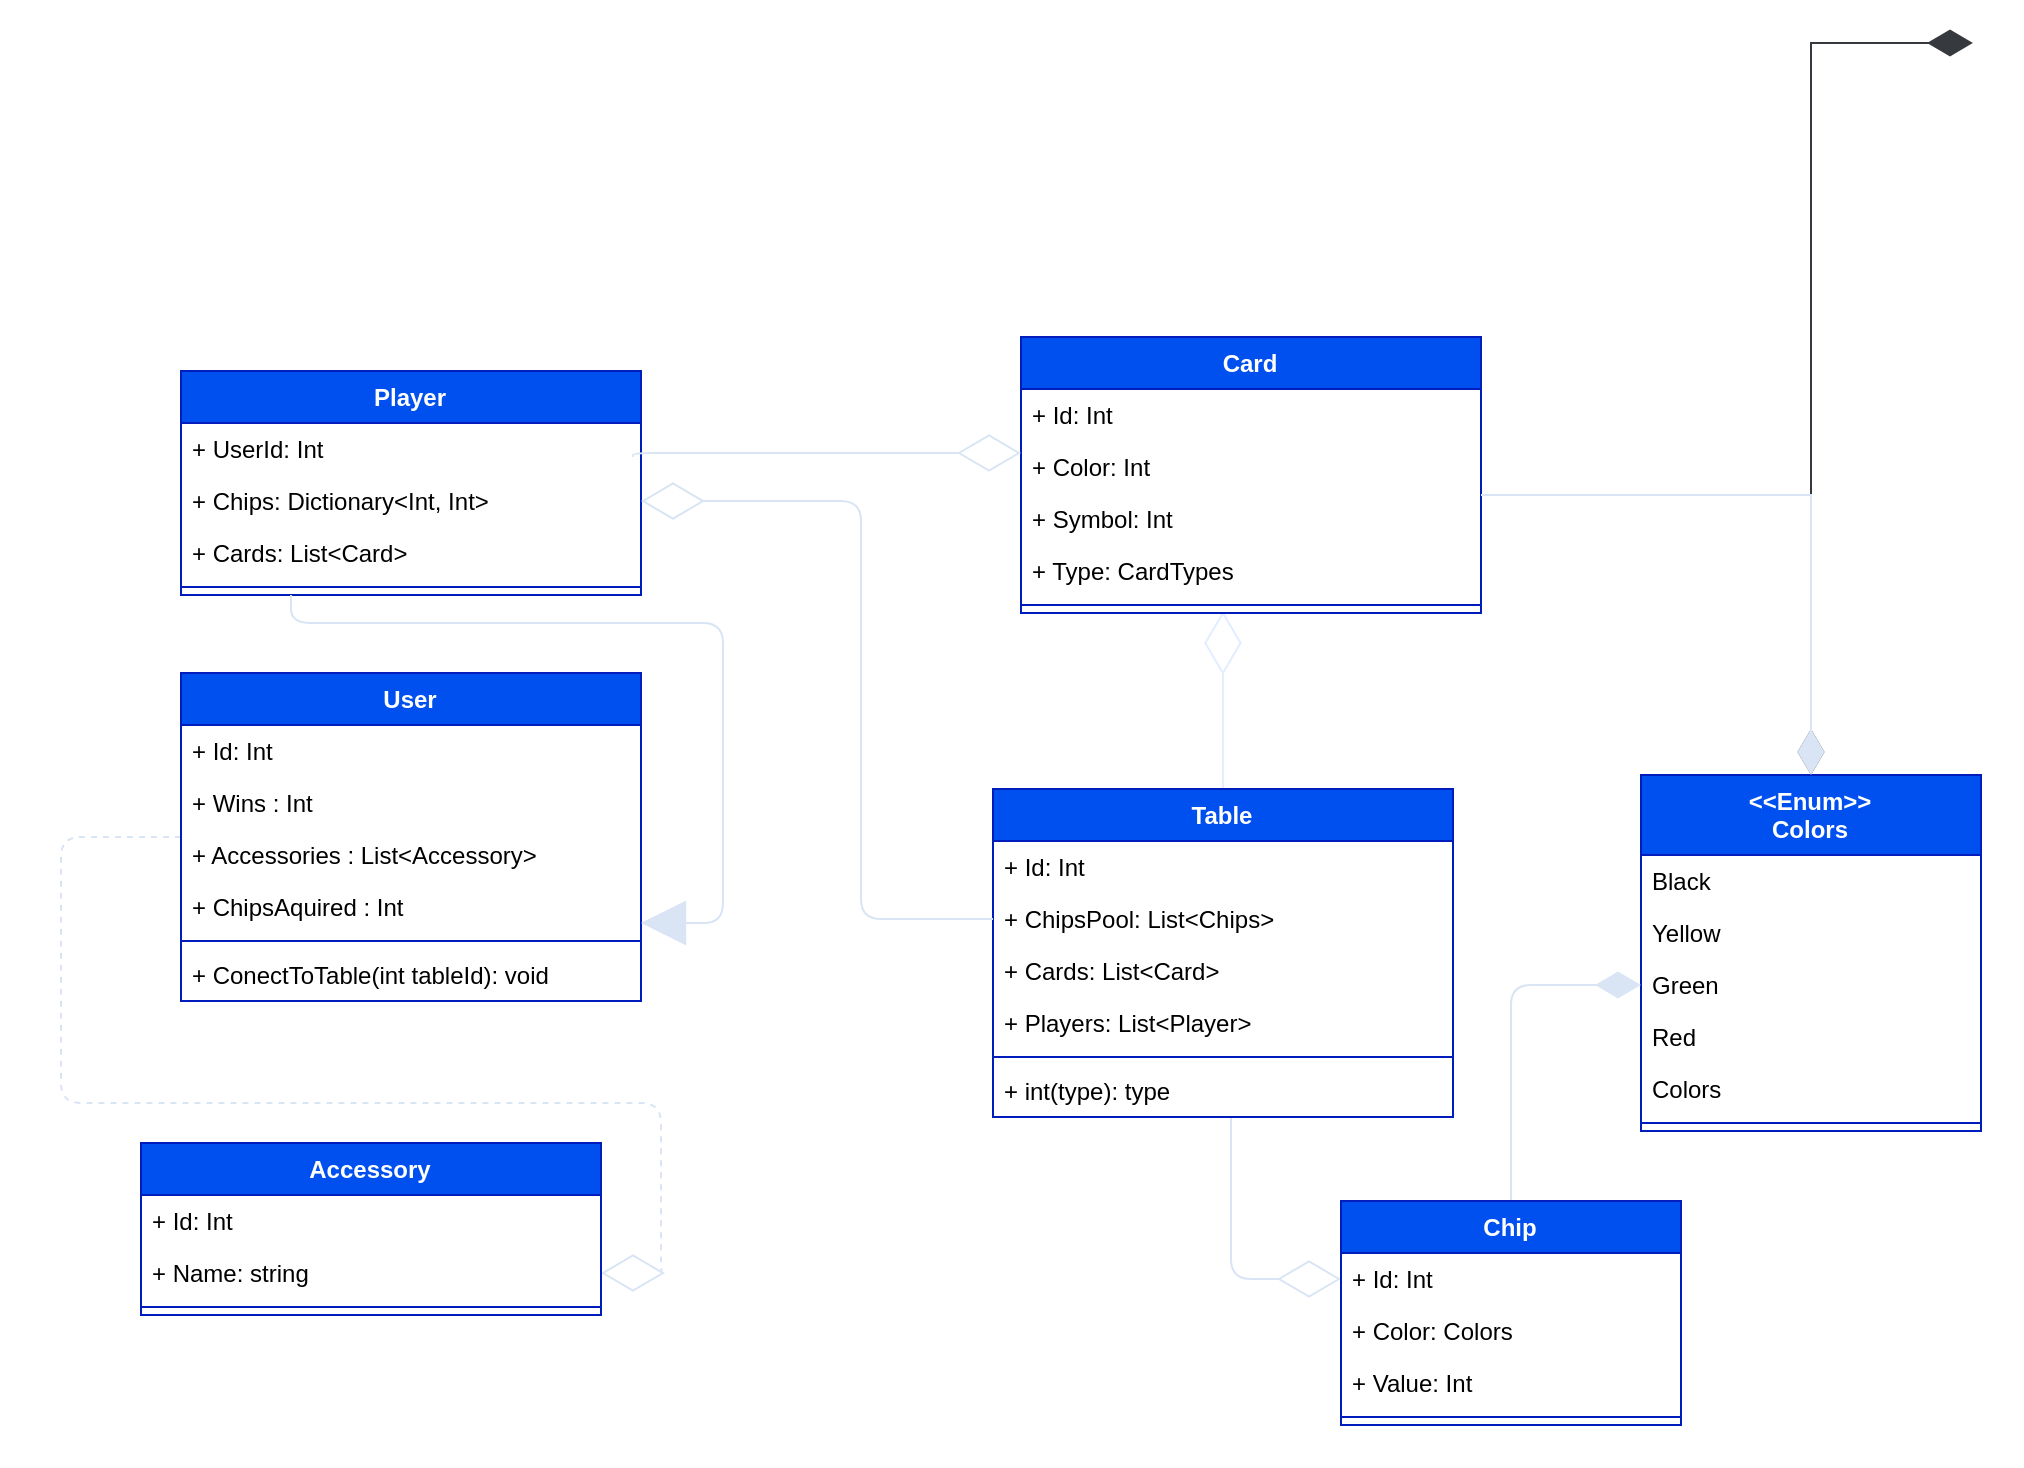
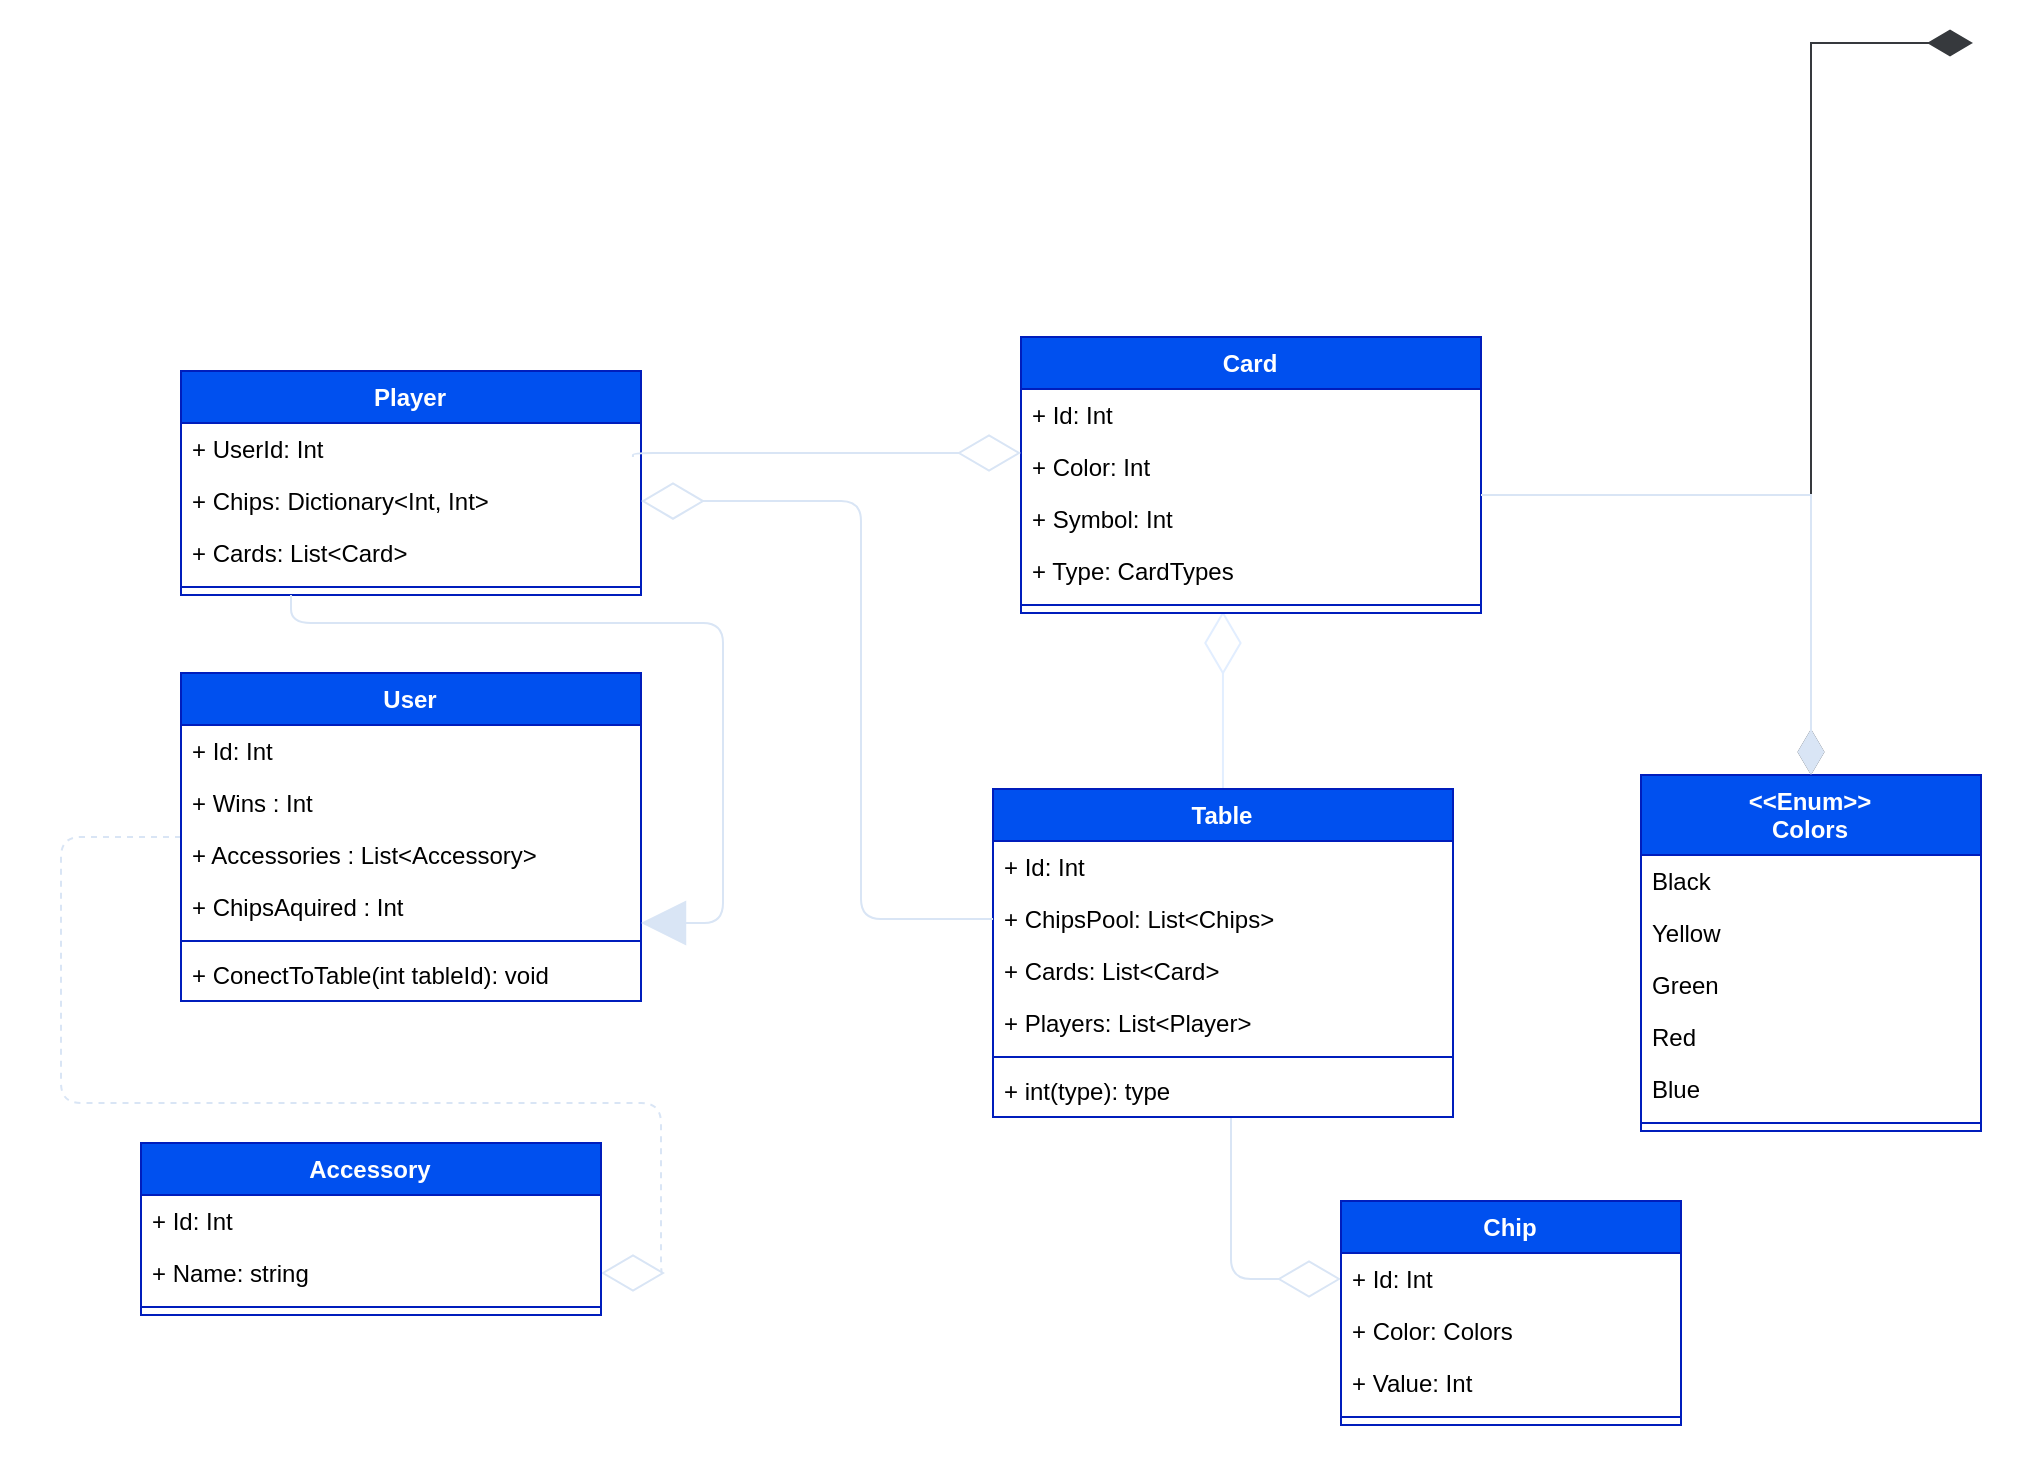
(1511, 1057) -> none
(1689, 1090) -> (1676, 1090)
